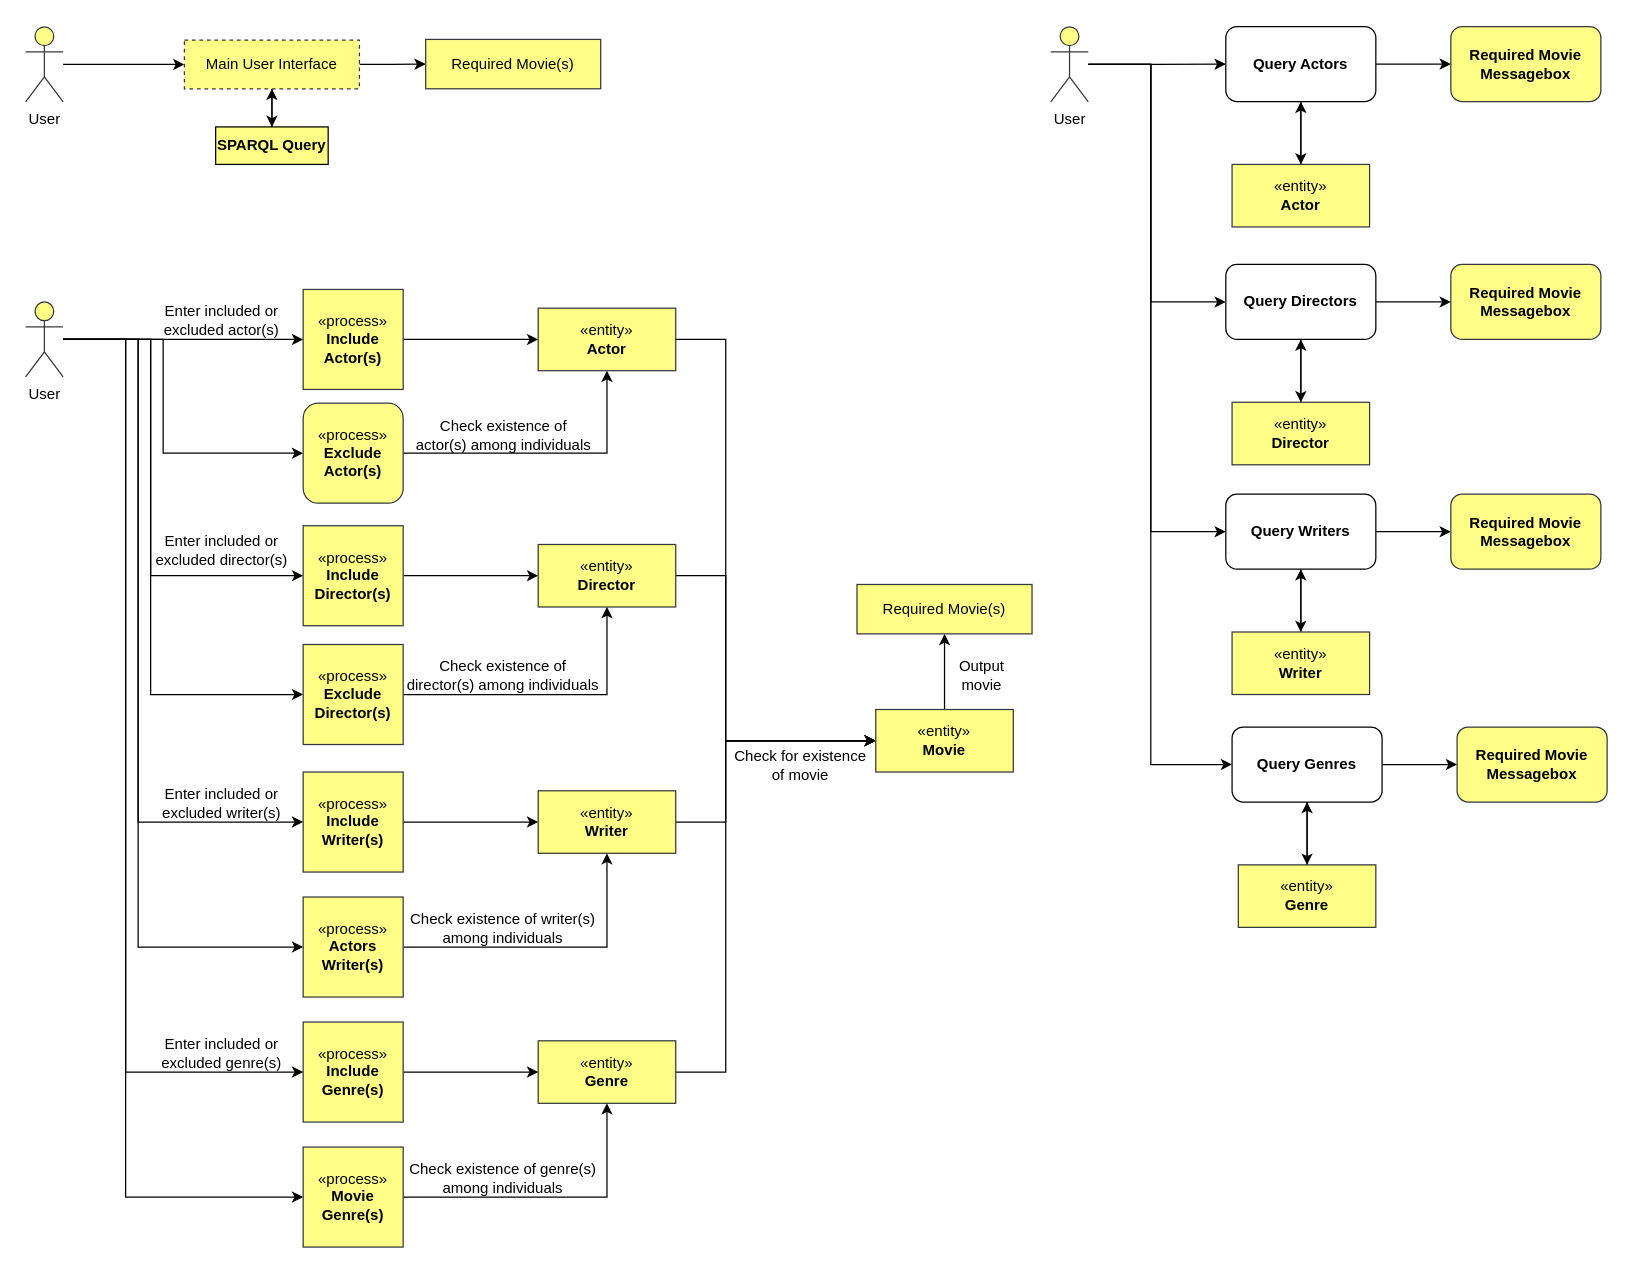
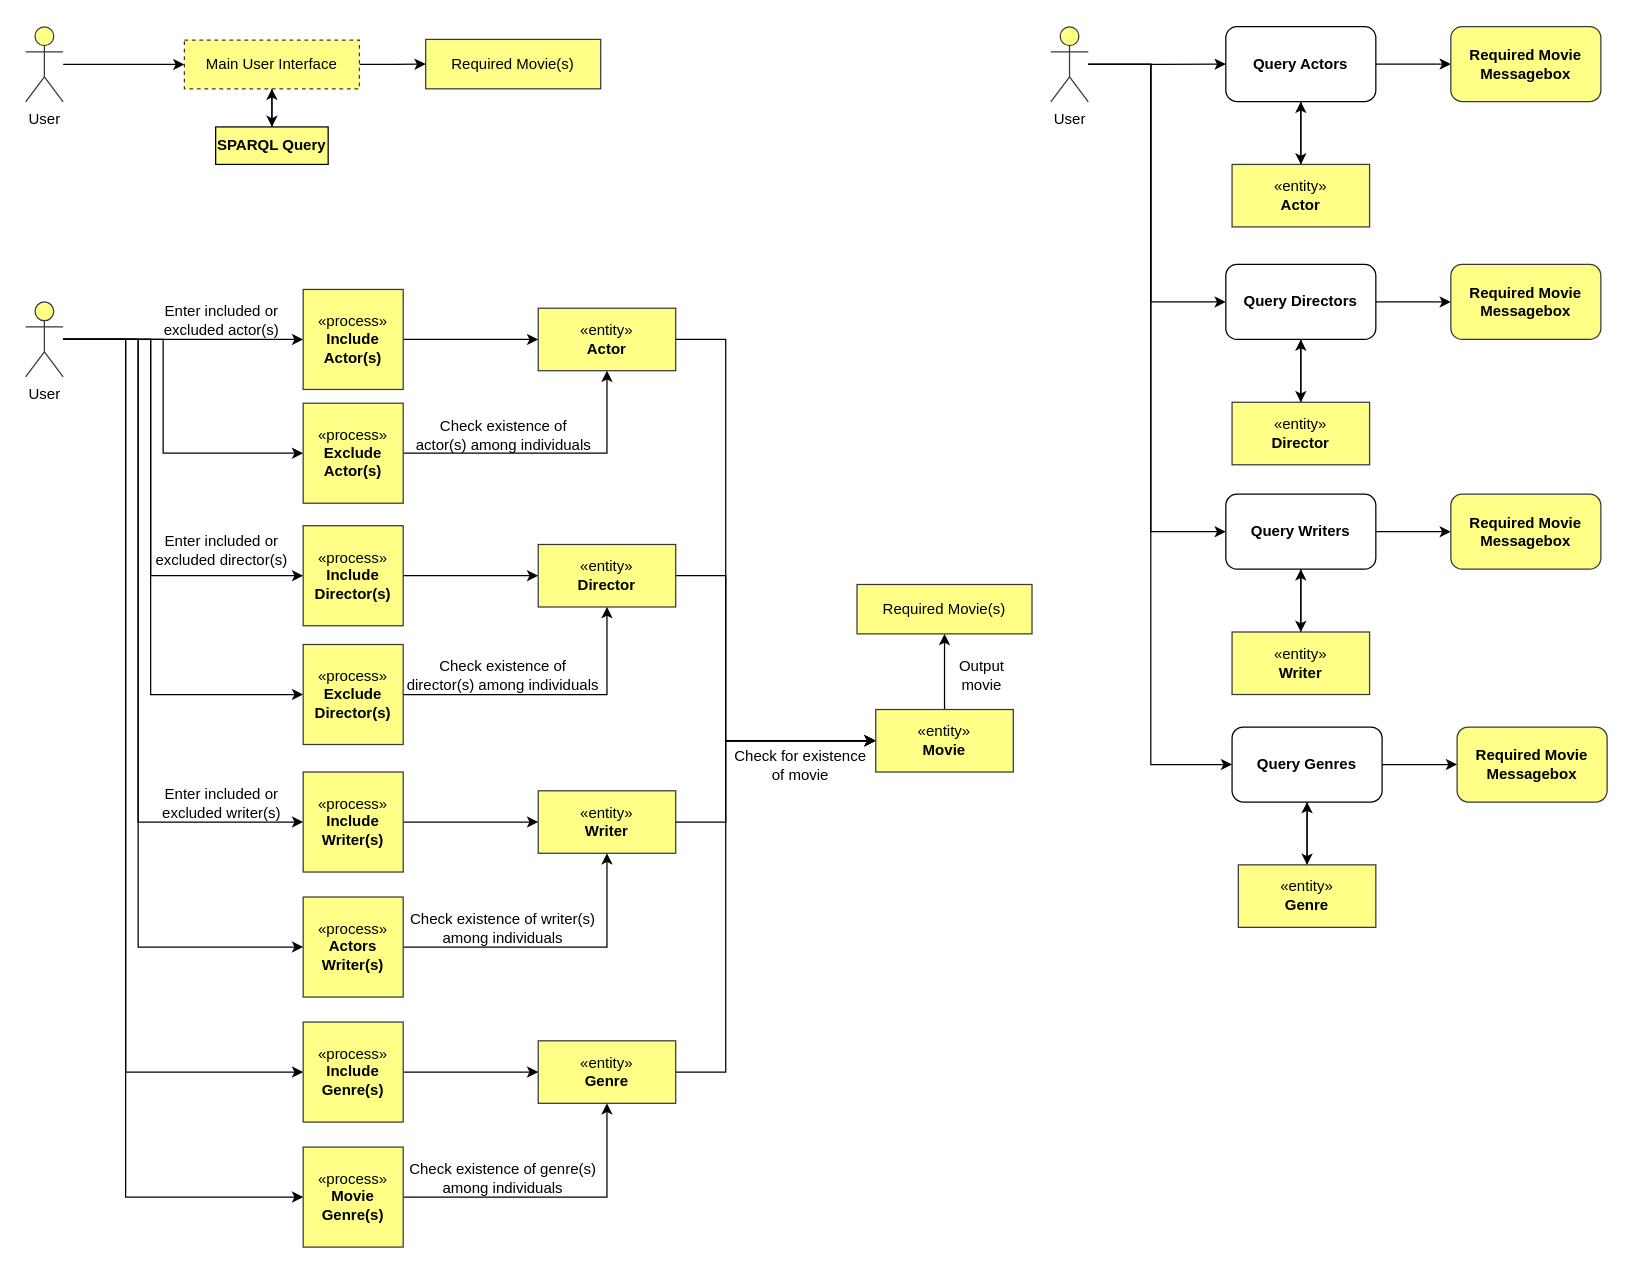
(353, 453) -> (353, 453)
(222, 1053) -> none
